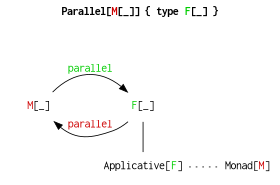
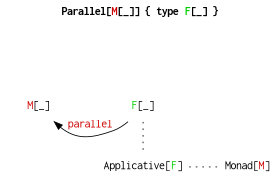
(86, 75) -> none
(143, 137) -> (143, 137)
